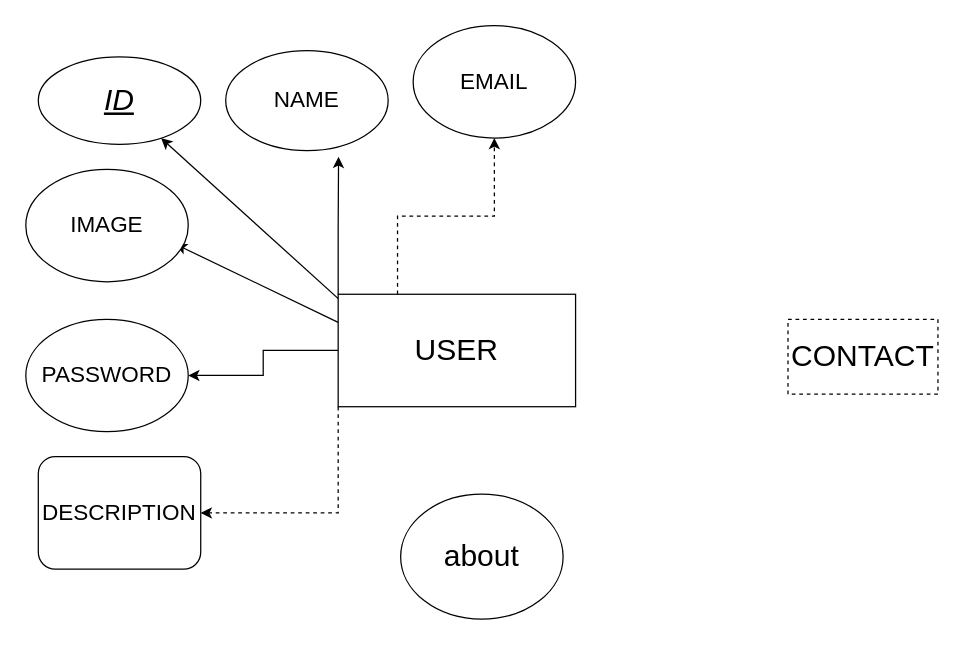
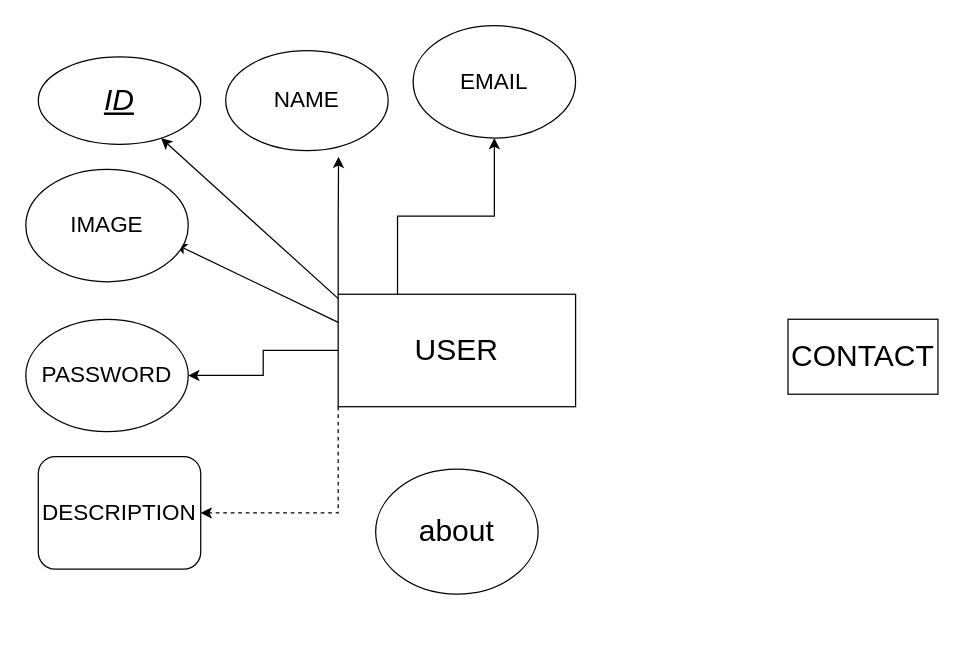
(442, 216) -> (442, 216)
(863, 357) -> (863, 357)
(482, 557) -> (457, 532)
